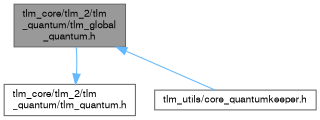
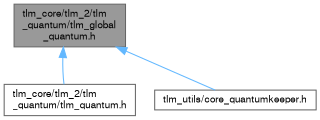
(77, 61) -> (63, 71)
